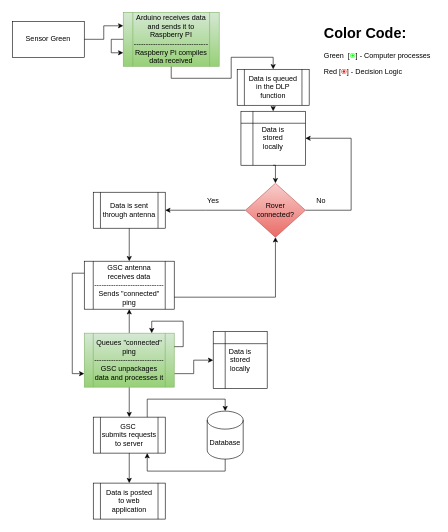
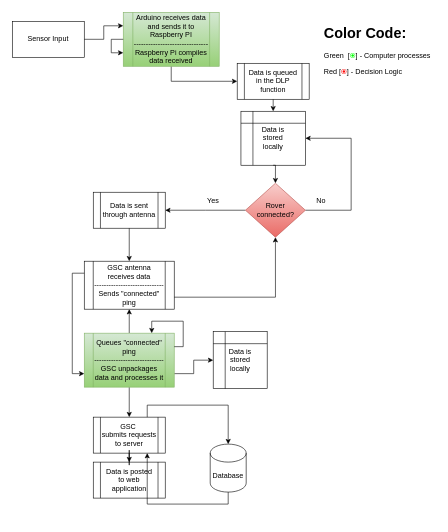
(48, 39) -> (48, 39)
(273, 87) -> (273, 81)
(225, 435) -> (228, 468)
(129, 501) -> (129, 480)
